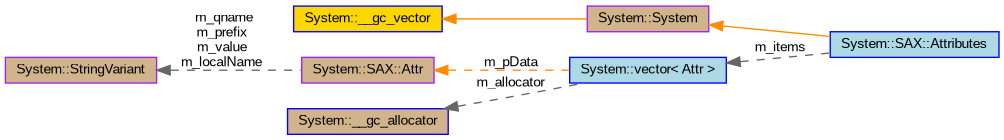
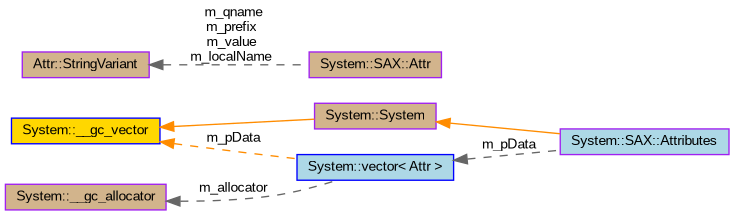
(915, 45) -> (645, 142)
(778, 48) -> (507, 145)
(81, 70) -> (86, 65)
(509, 70) -> (235, 151)
(368, 122) -> (86, 197)
